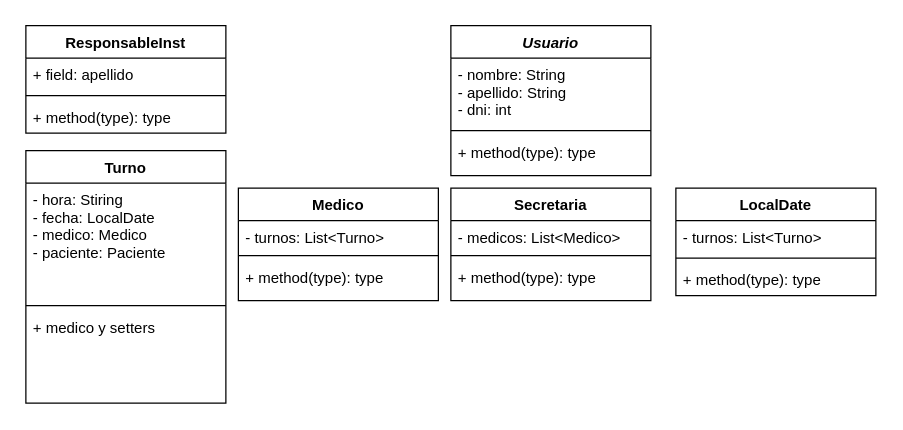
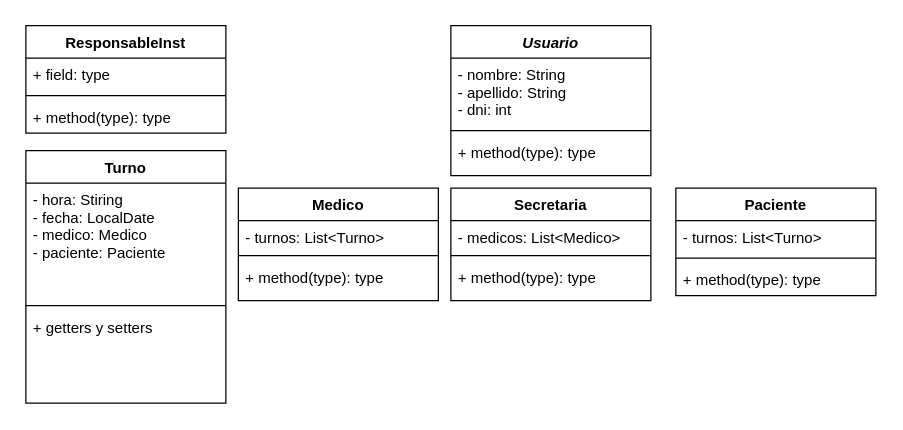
(88, 75) -> (77, 75)
(775, 205) -> (775, 205)
(100, 328) -> (106, 328)
